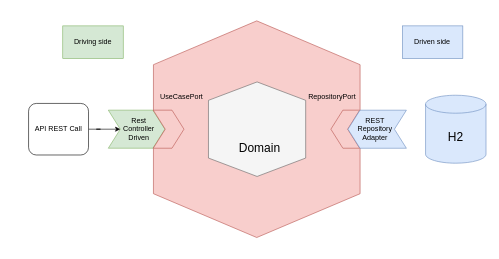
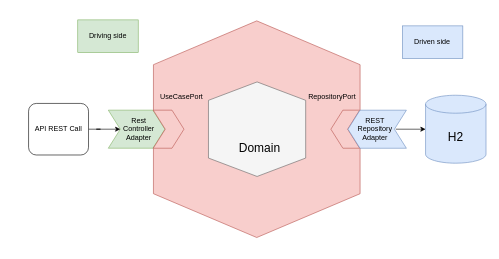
(93, 42) -> (108, 36)
(139, 129) -> (139, 129)
none -> (420, 129)
